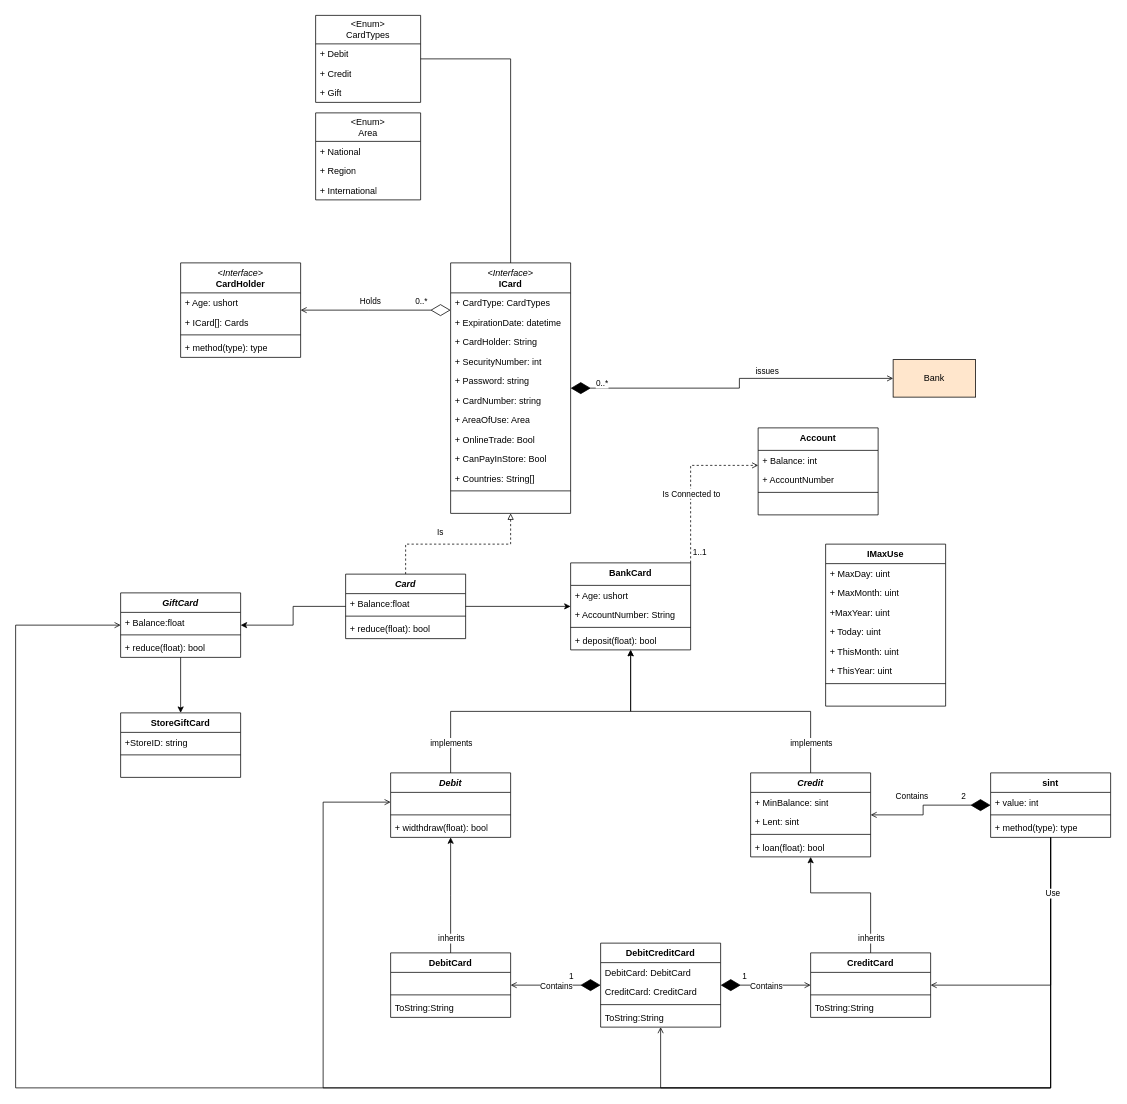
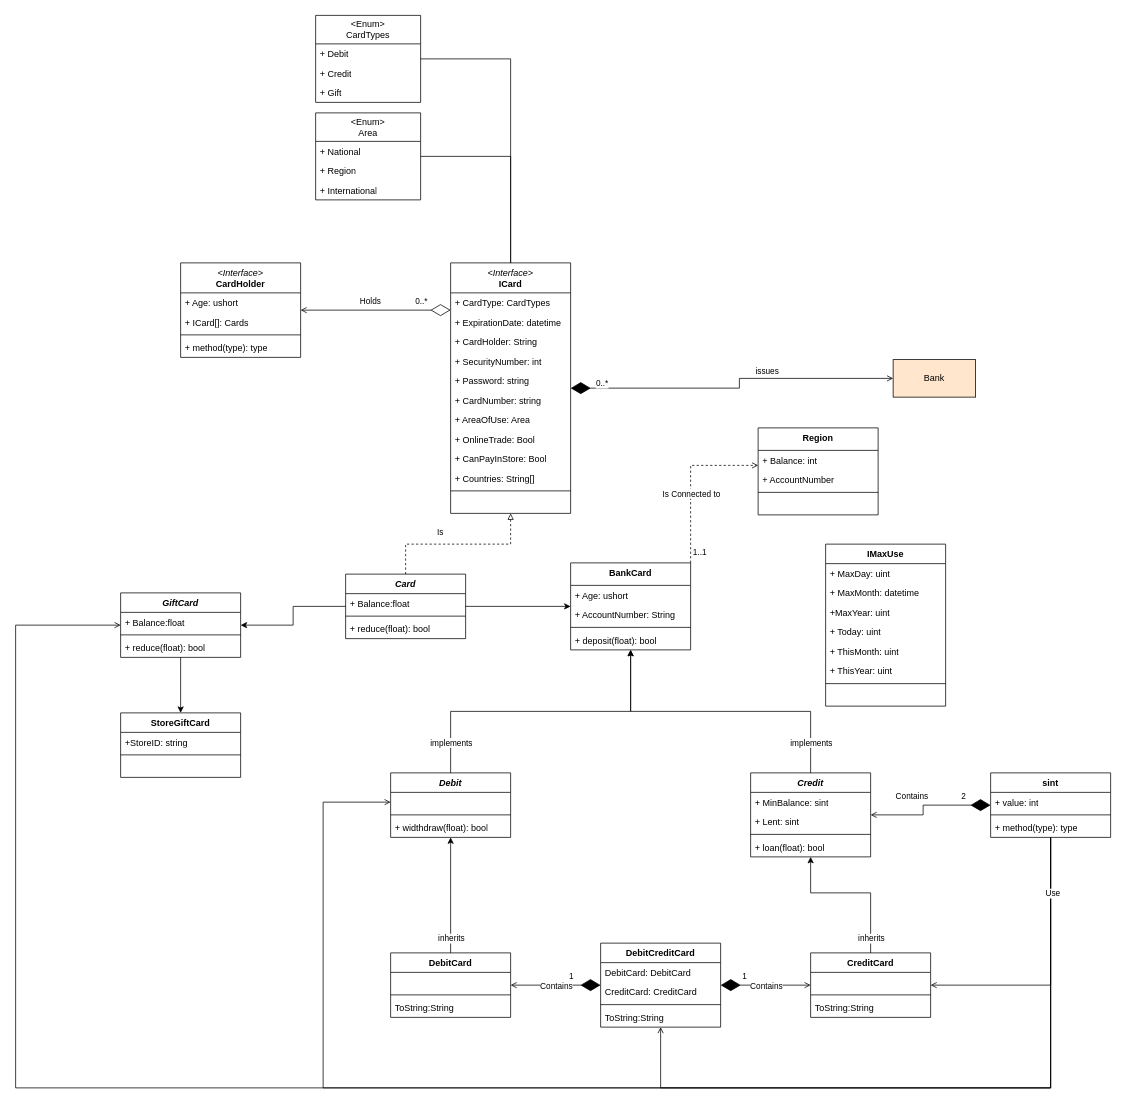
none -> (464, 156)
(818, 439) -> (818, 439)
(866, 594) -> (876, 594)
